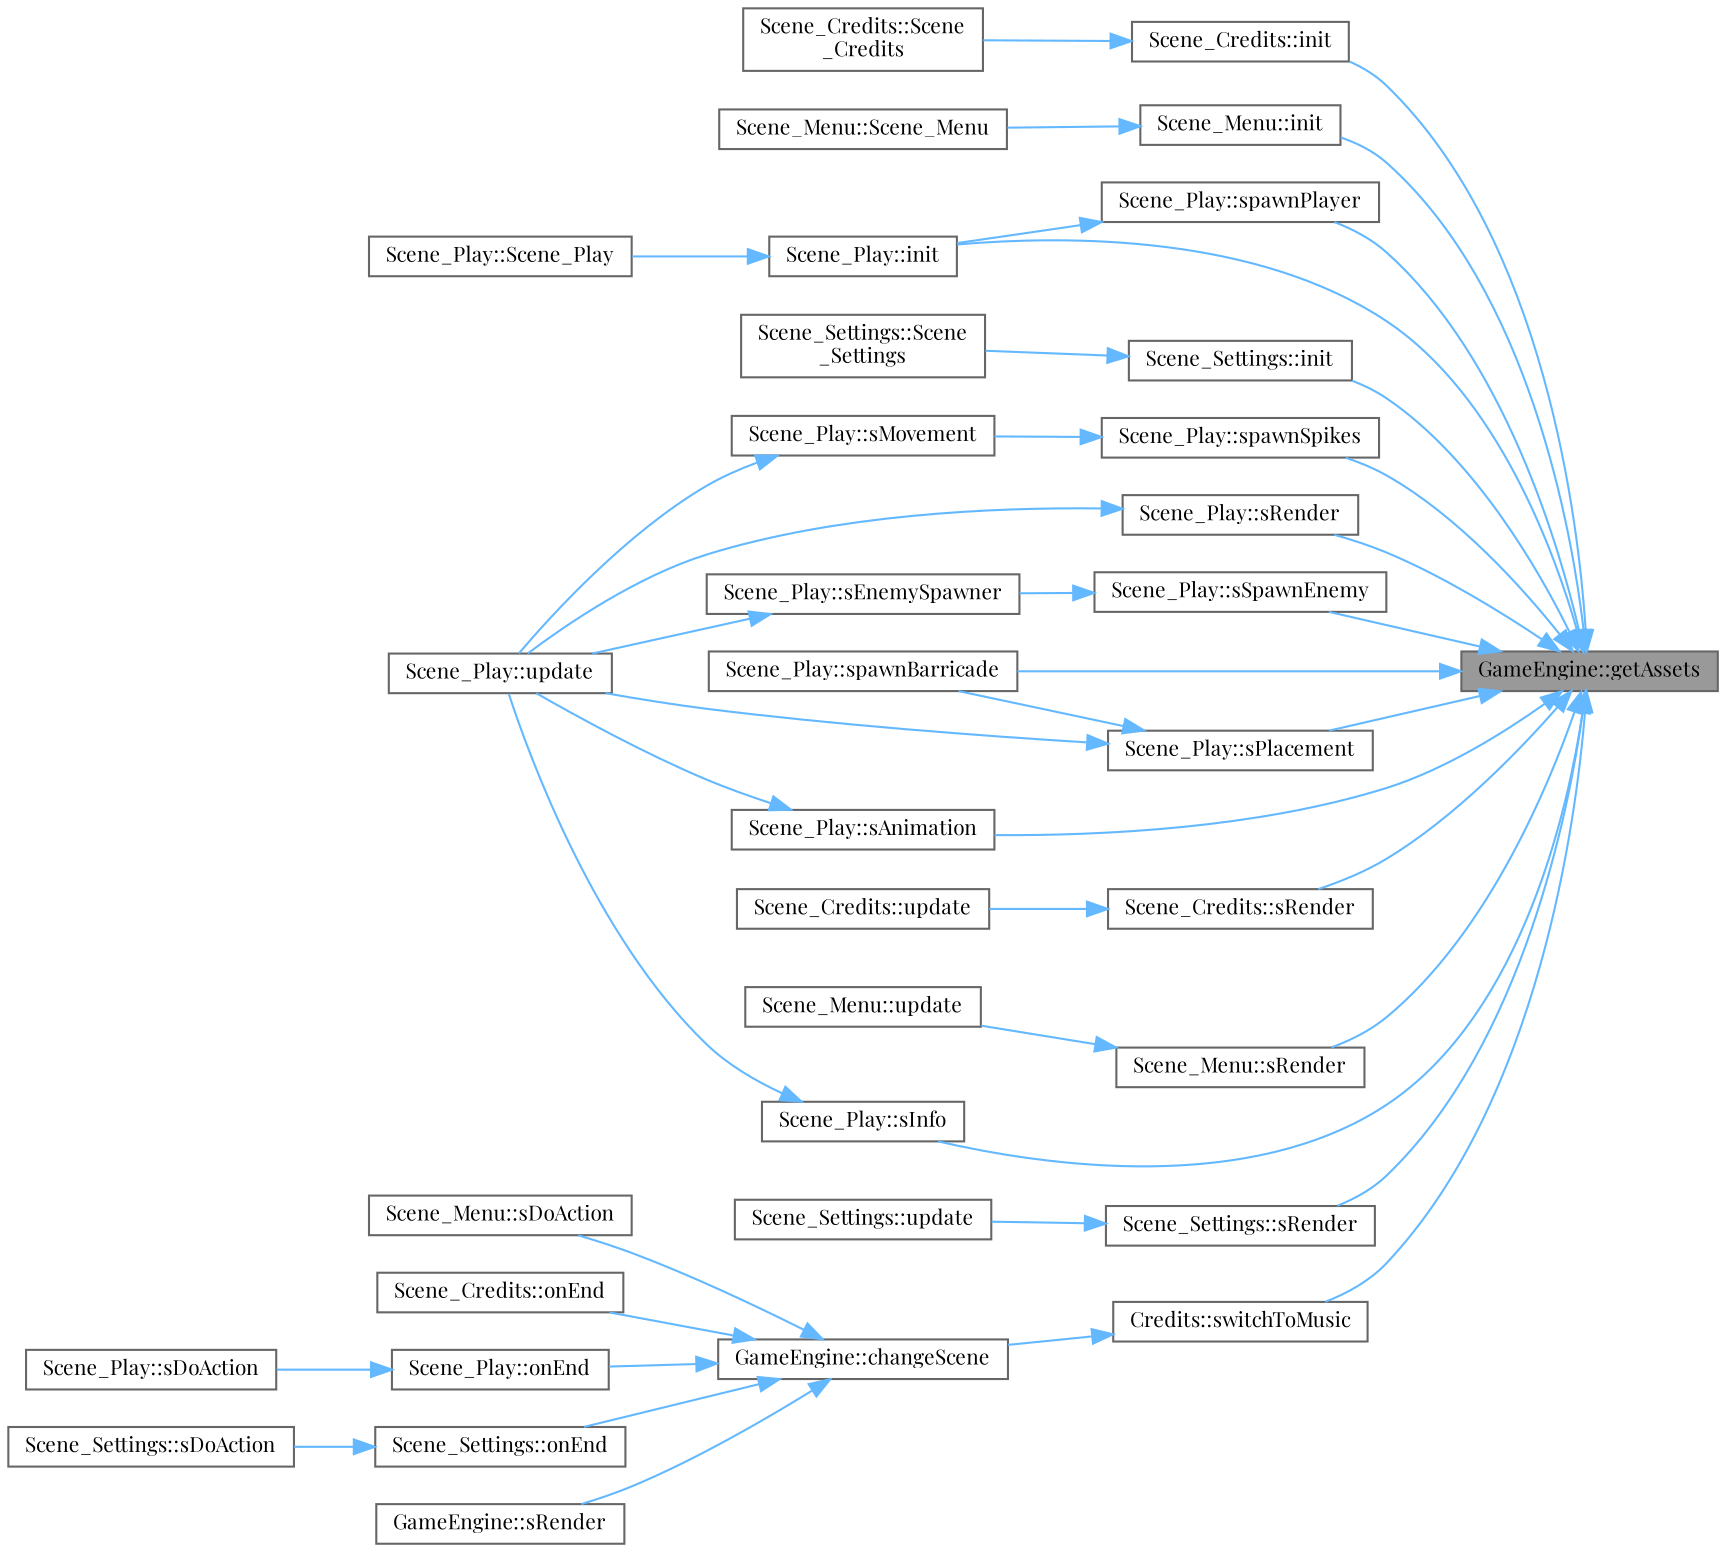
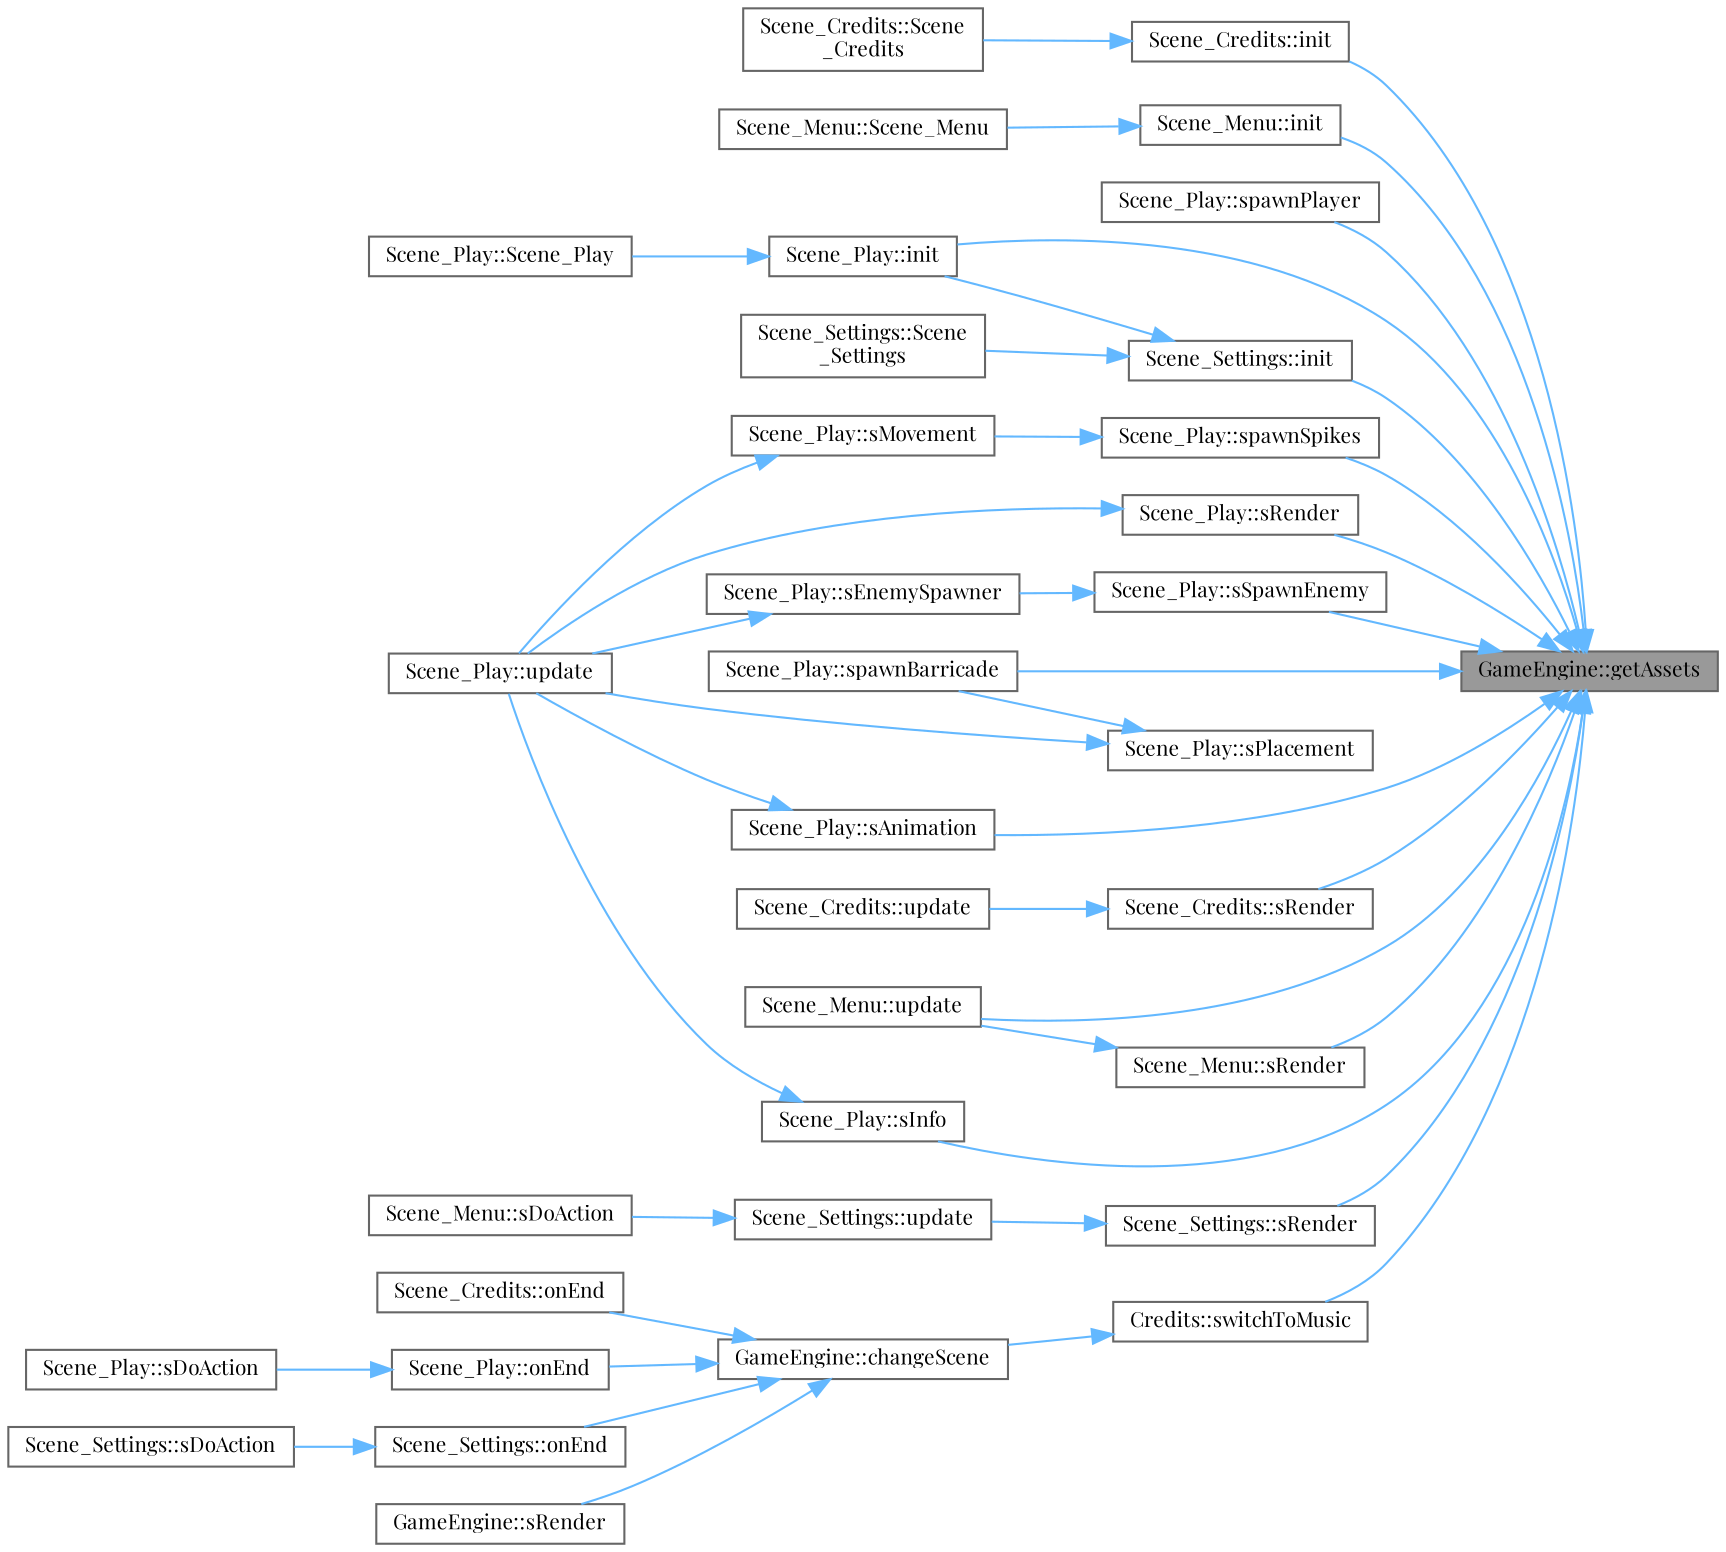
(1019, 234) -> (1049, 304)
(1404, 713) -> (1335, 971)
(693, 1278) -> (673, 1217)
